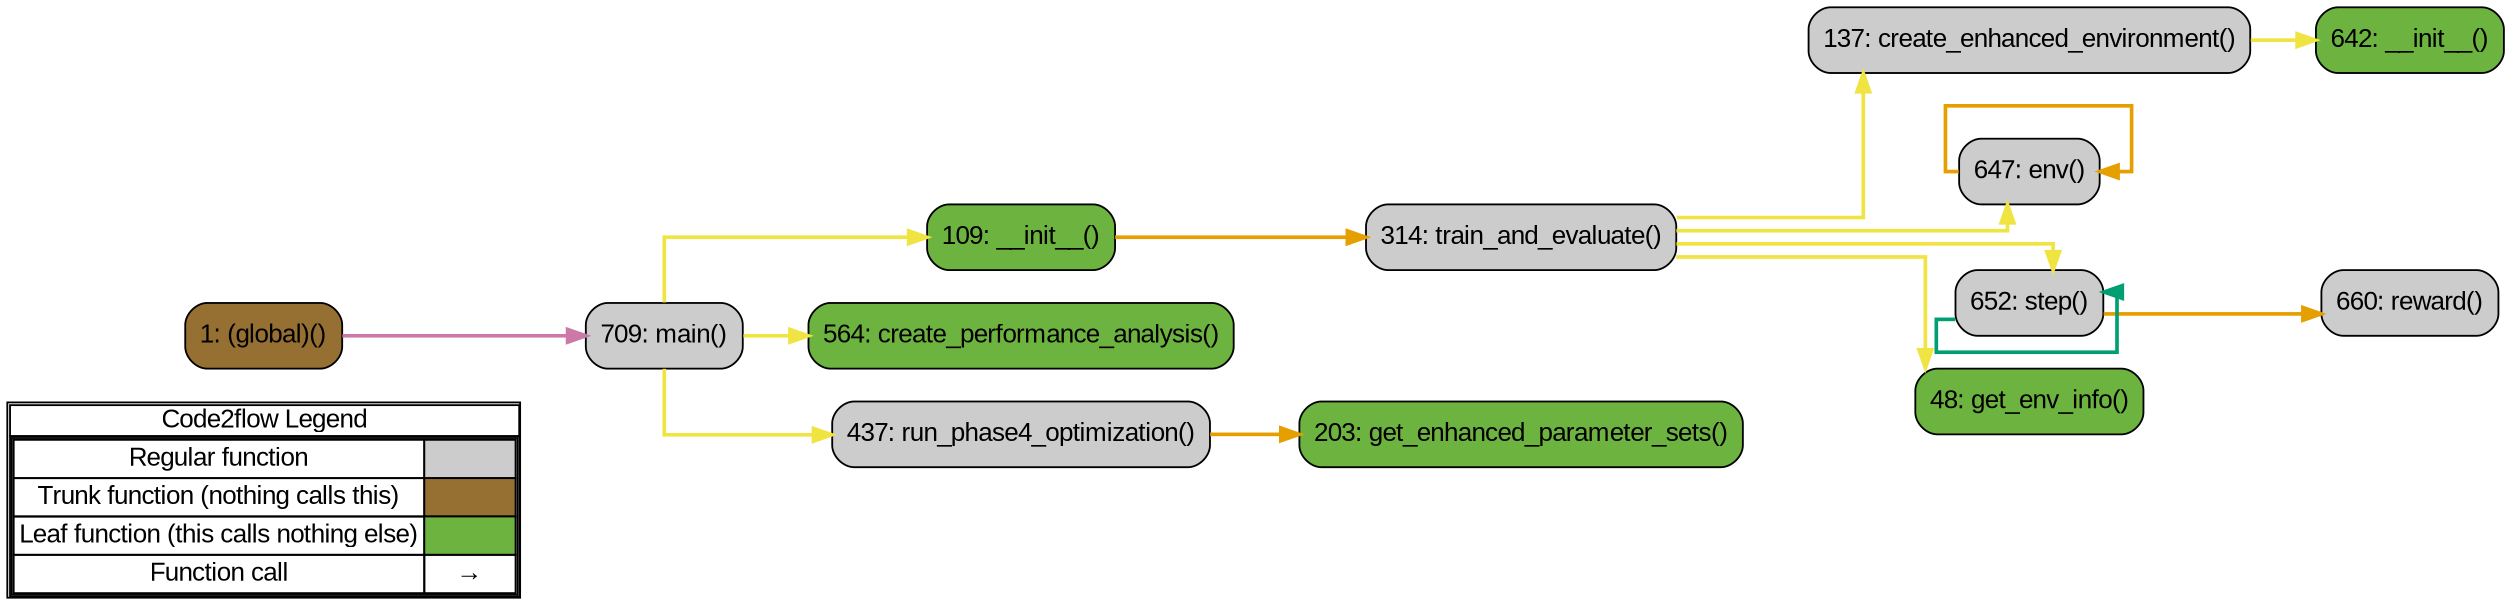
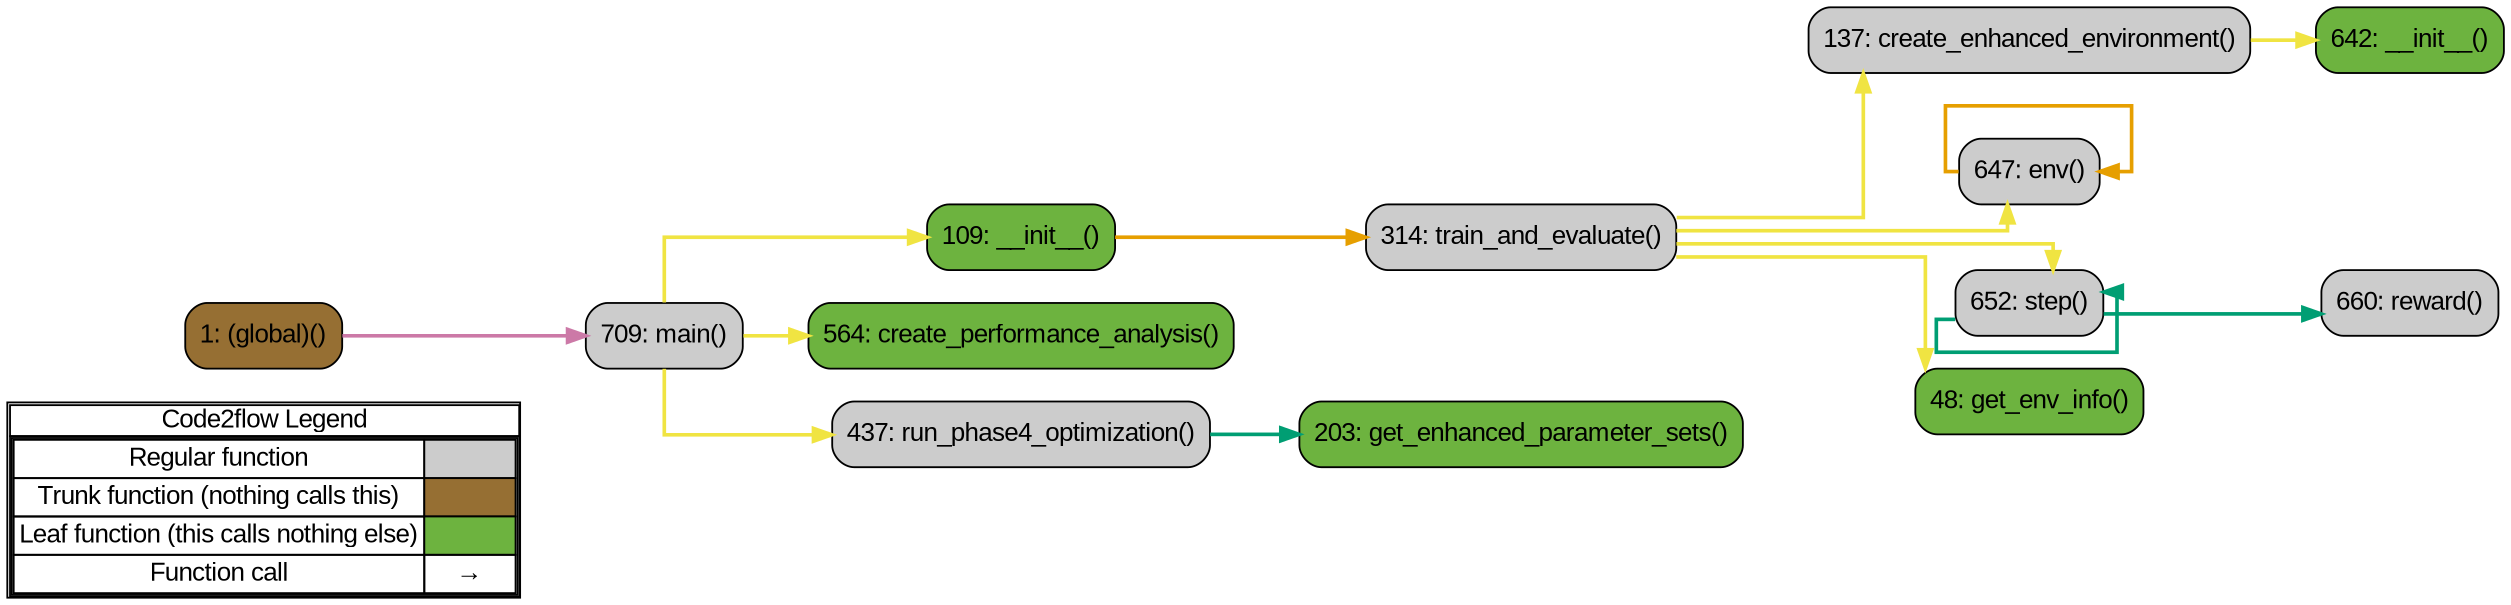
(2203, 314) -> (2203, 314)
(1245, 434) -> (1245, 434)
